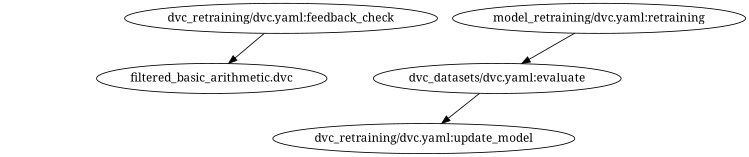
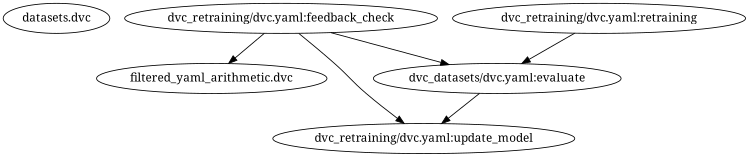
none -> (57, 18)
(599, 18) -> (599, 18)
none -> (386, 48)
none -> (348, 76)
(212, 78) -> (212, 78)
